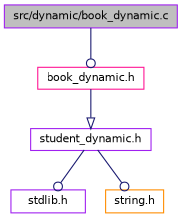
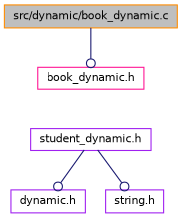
(91, 16) -> (91, 16)
(91, 103) -> none
(48, 201) -> (48, 201)
(135, 201) -> (135, 201)
